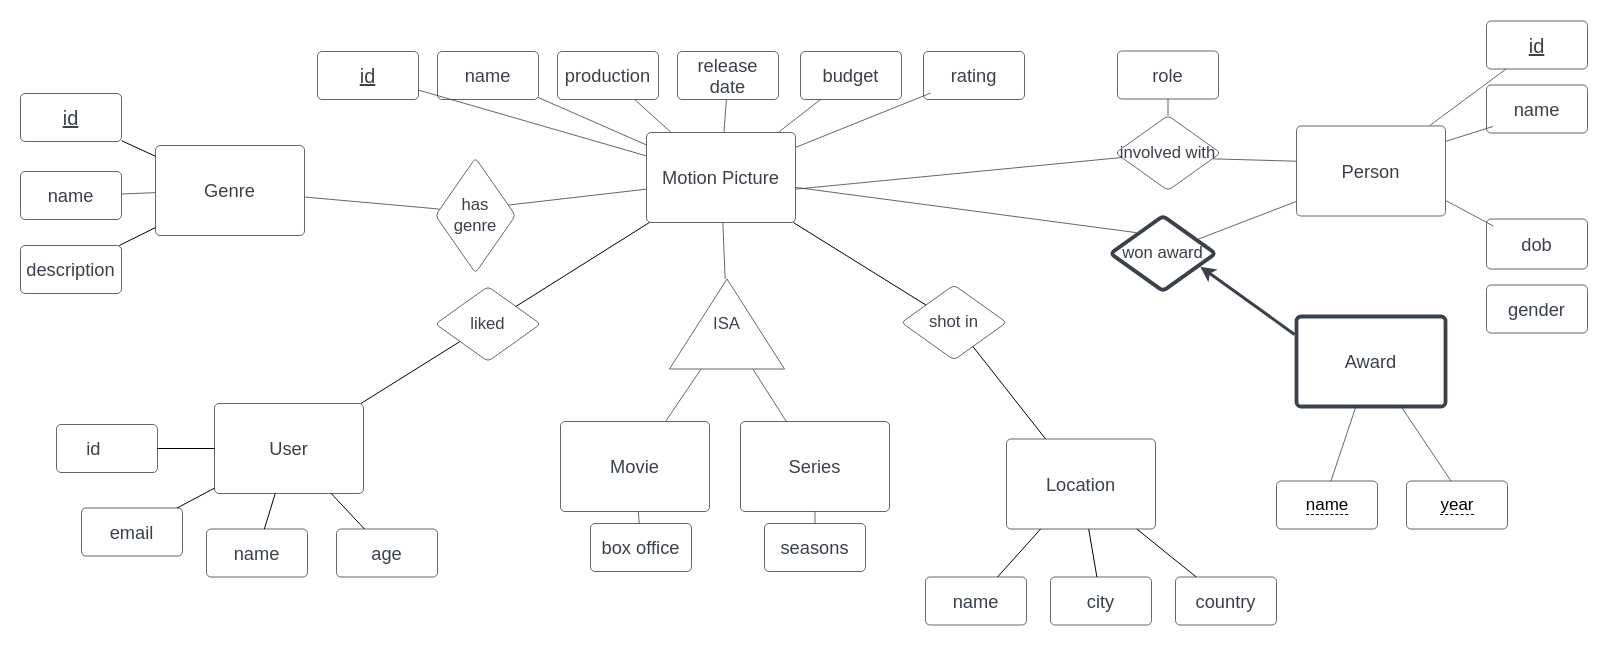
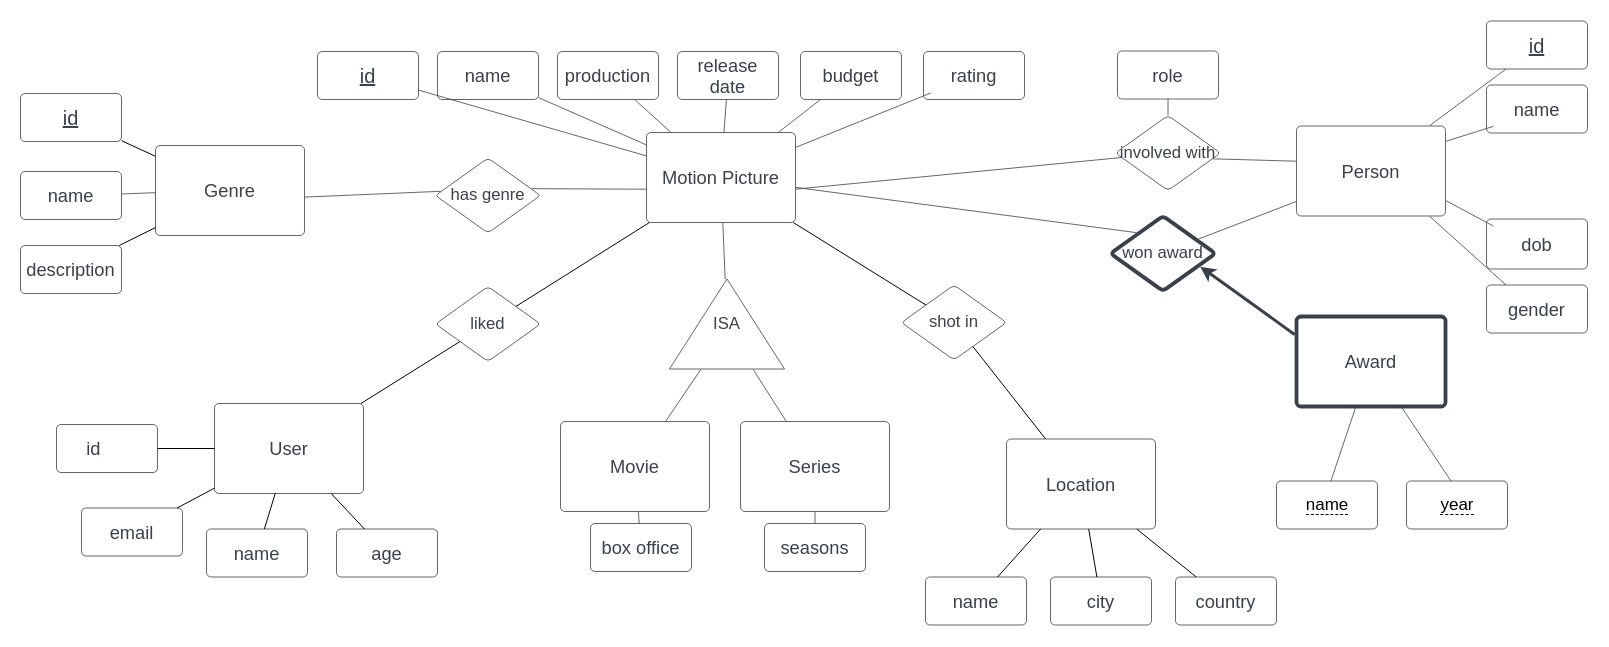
(476, 216) -> (488, 196)
none -> (1468, 251)
